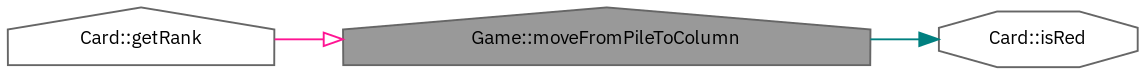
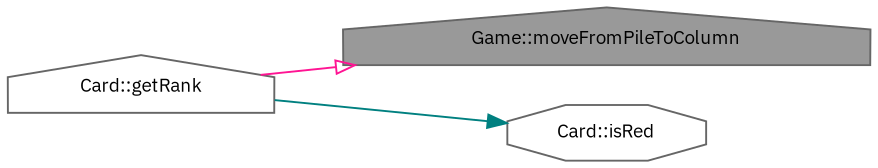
(895, 39) -> (381, 111)
